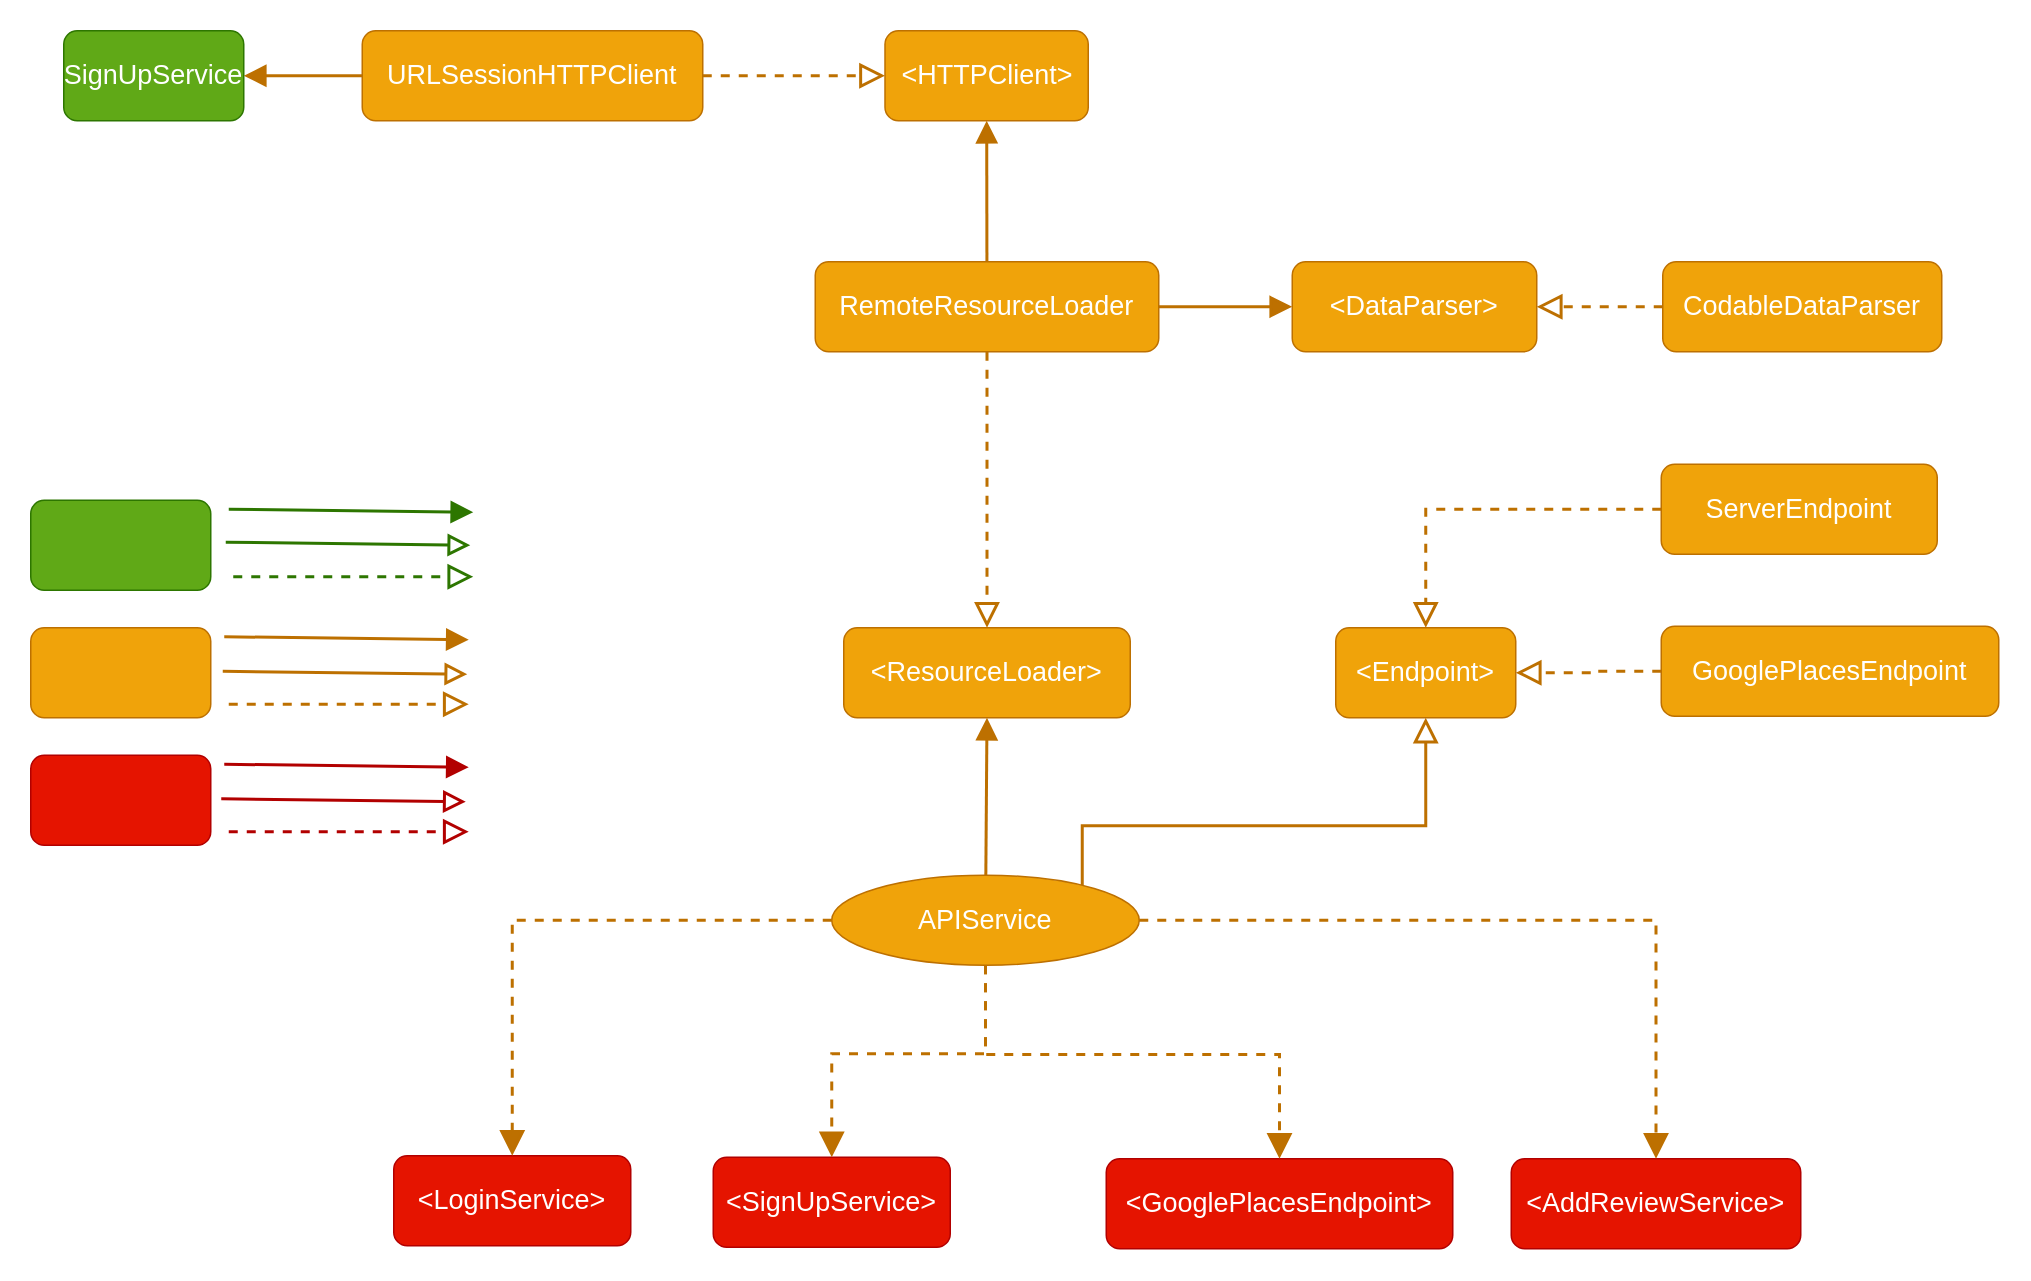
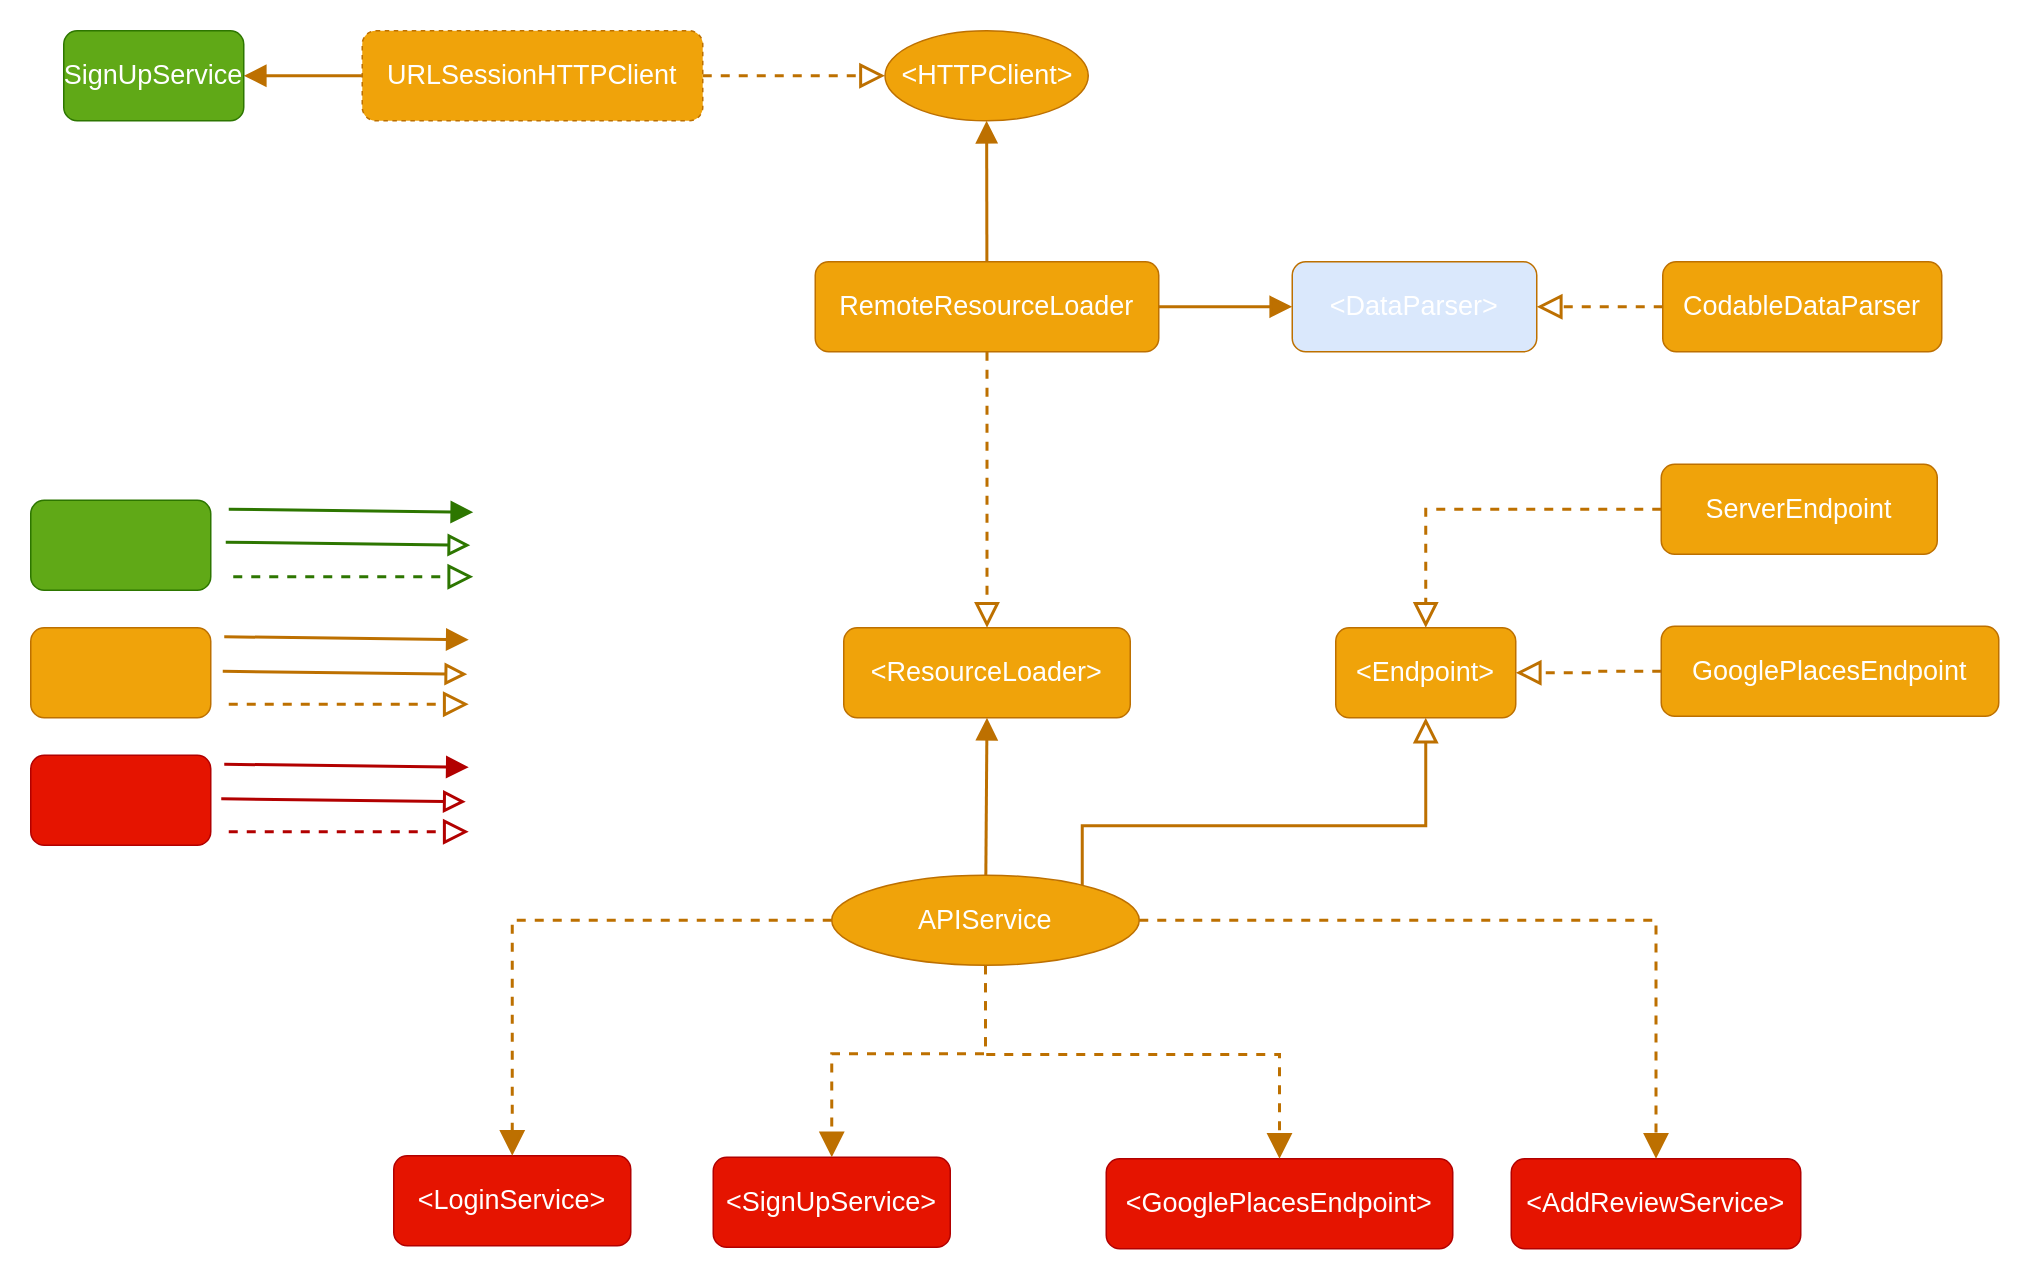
(533, 76) -> (533, 76)
(987, 76) -> (987, 76)
(1415, 307) -> (1415, 307)
